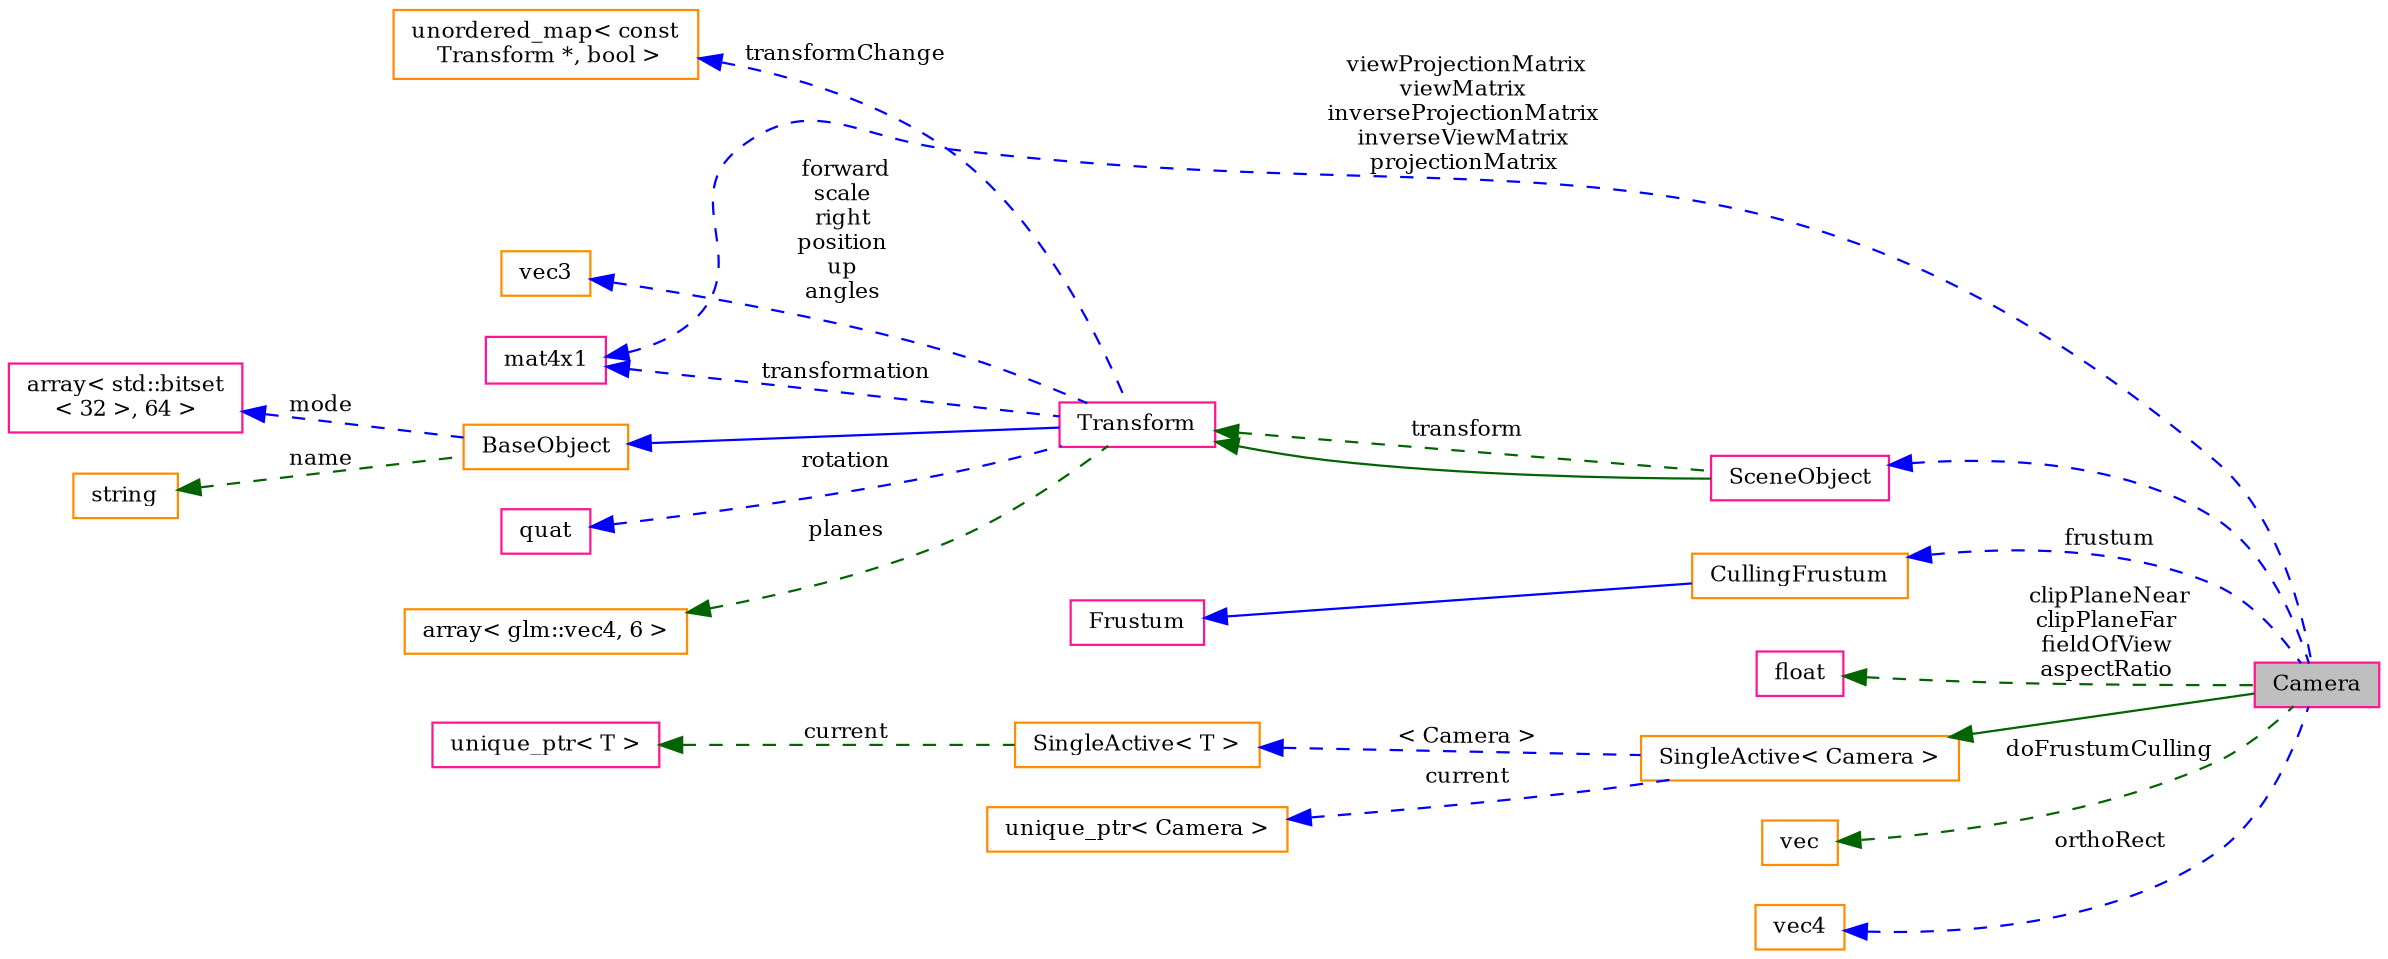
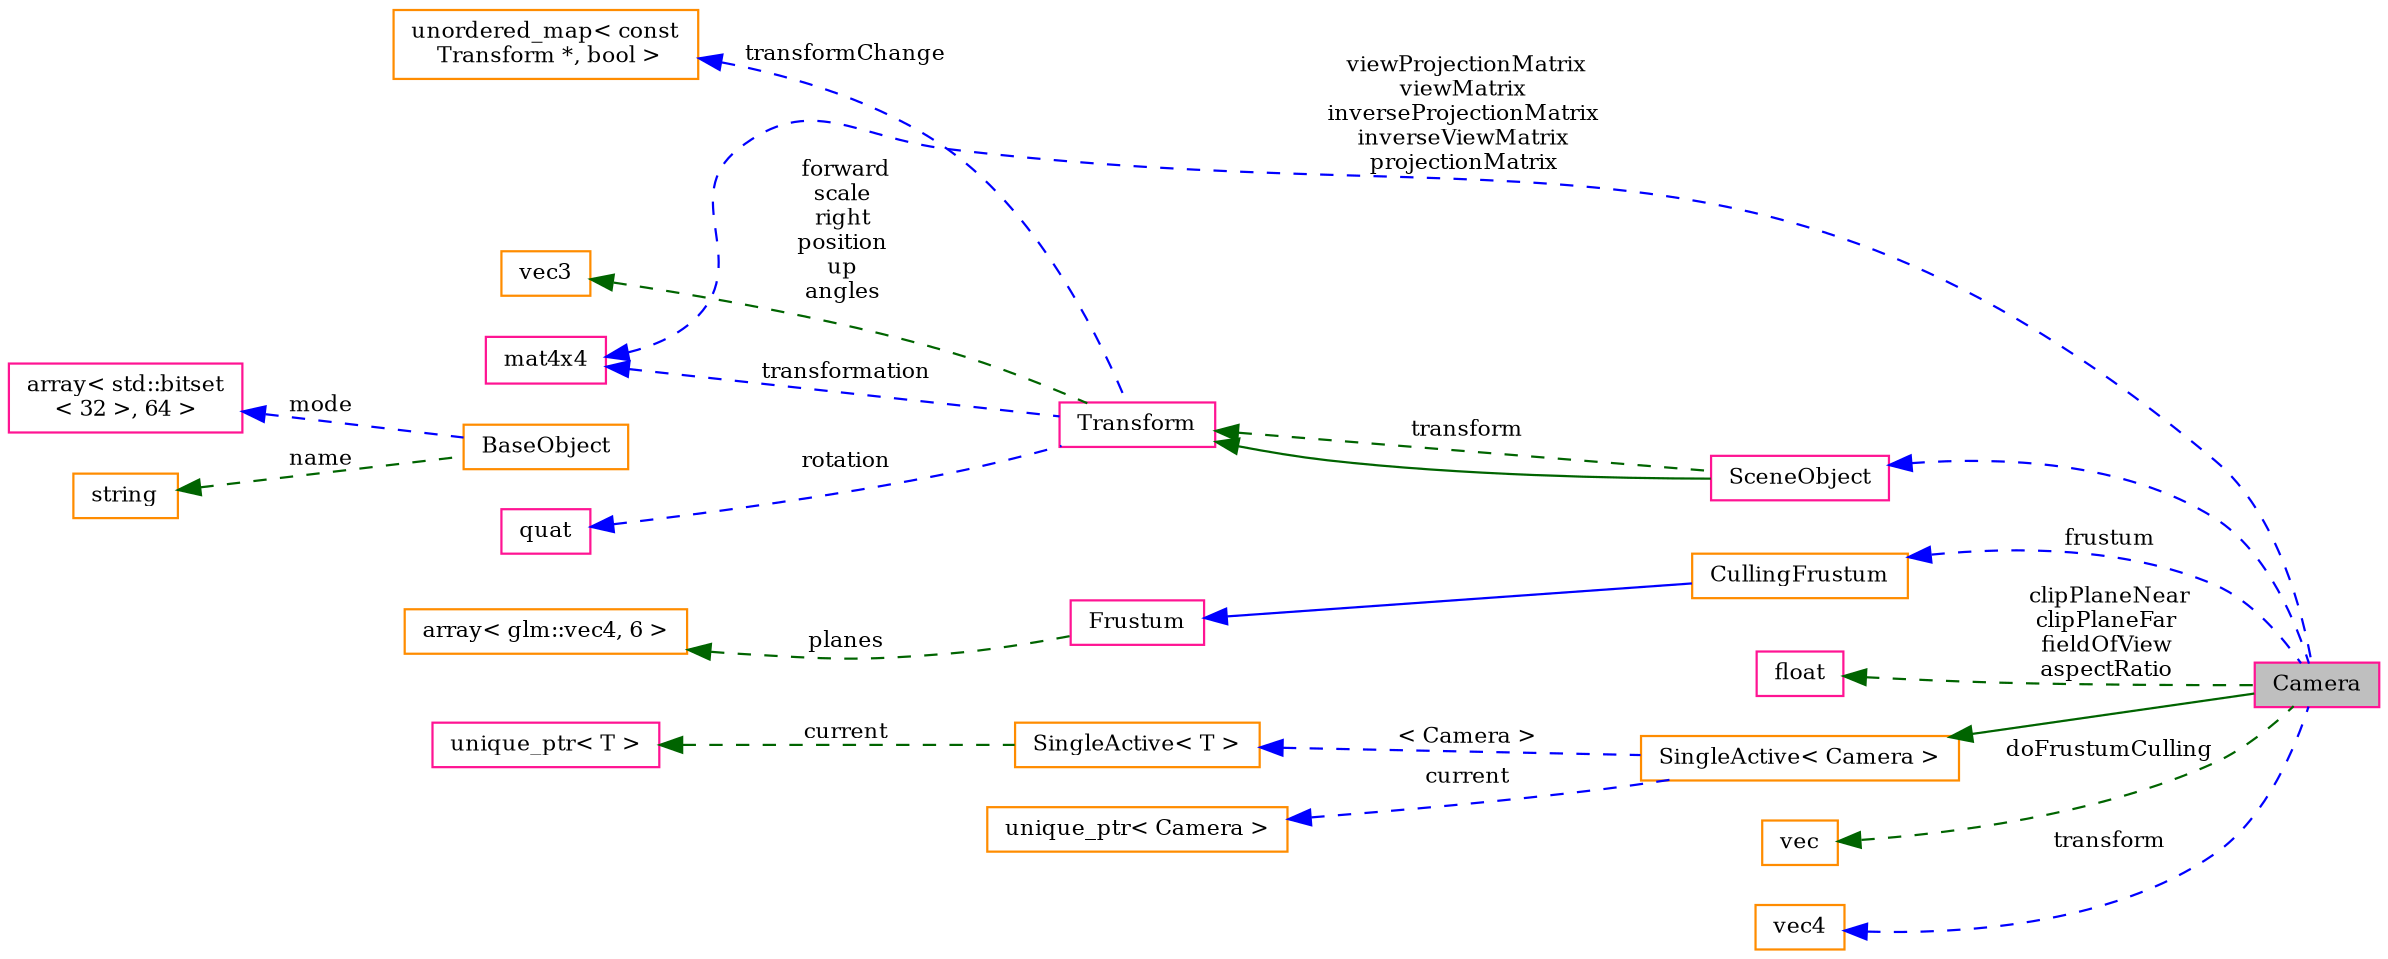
(855, 327) -> (855, 327)
(546, 360) -> (546, 360)
(855, 435) -> none
(920, 553) -> (891, 658)
(2107, 842) -> (2107, 842)
